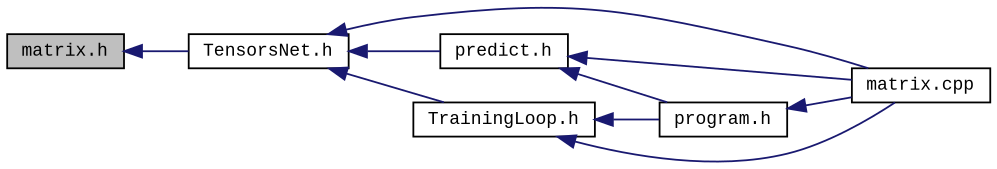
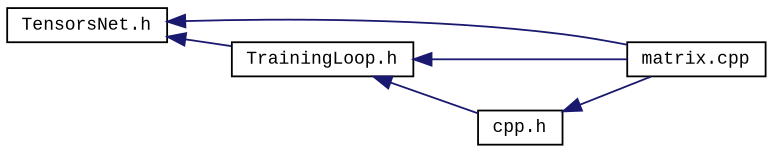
(66, 51) -> none
(504, 51) -> none
(723, 120) -> (520, 128)
